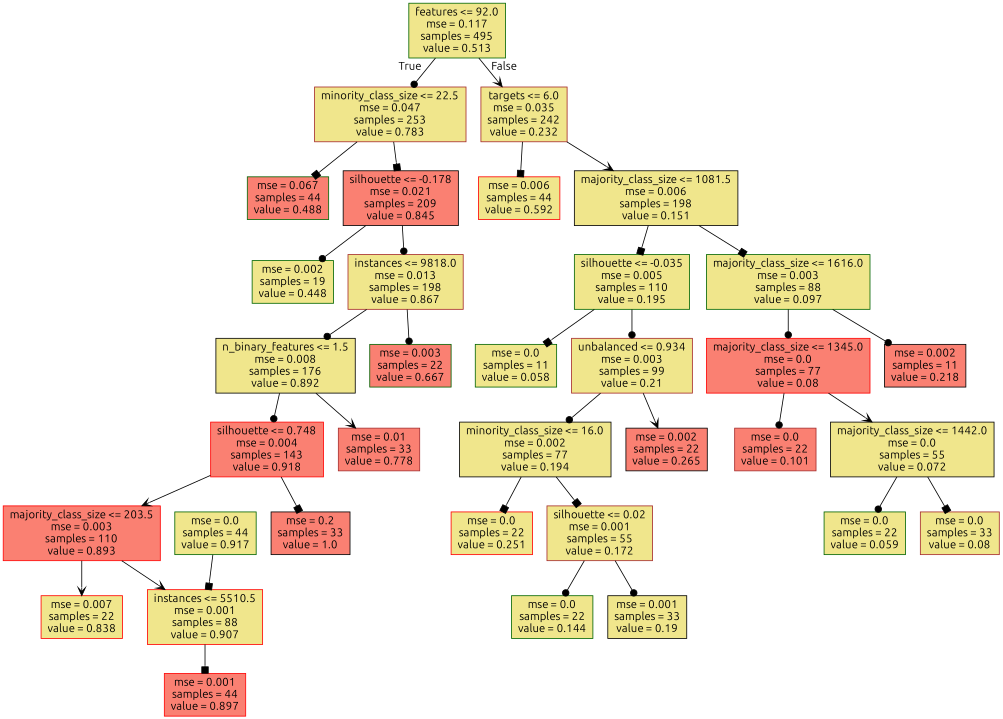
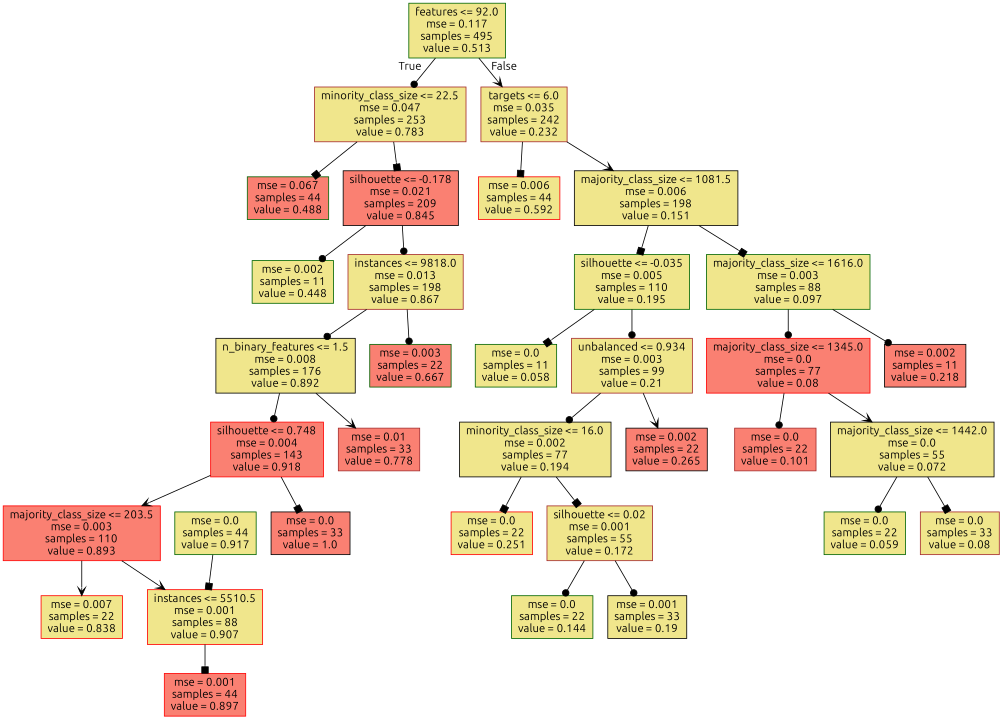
(293, 282) -> (293, 282)
(311, 533) -> (311, 533)
